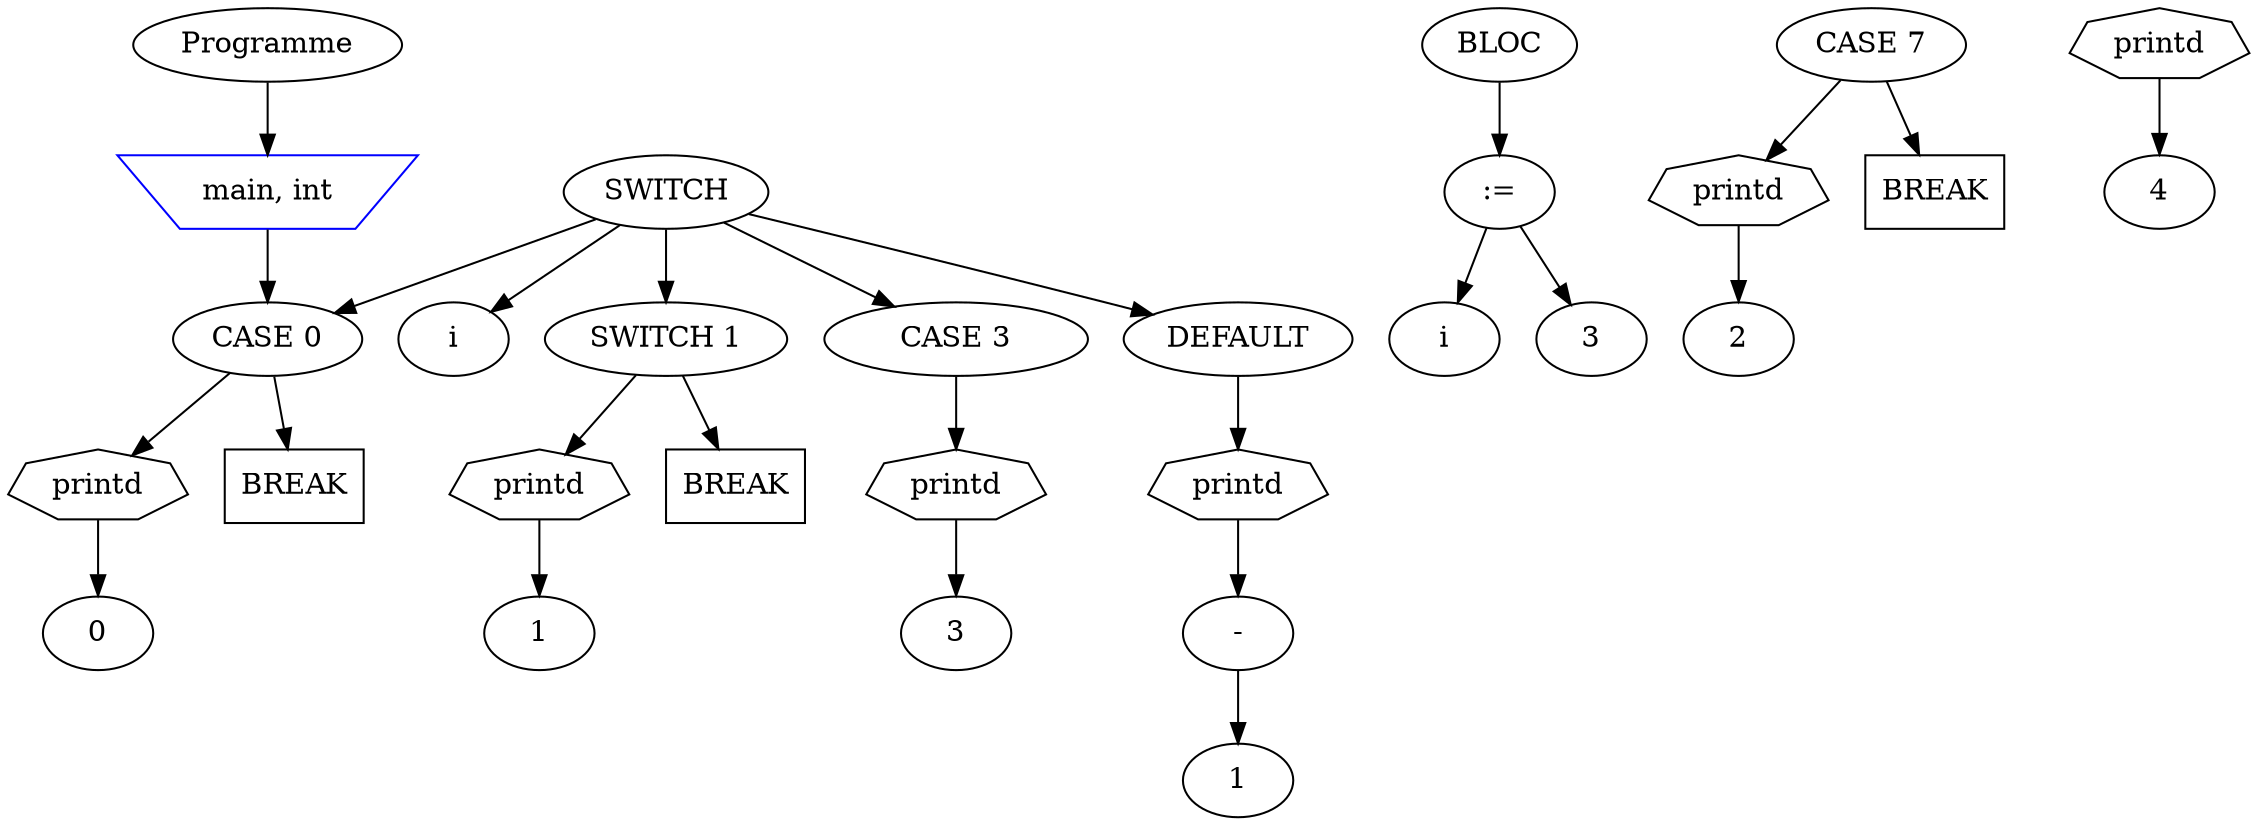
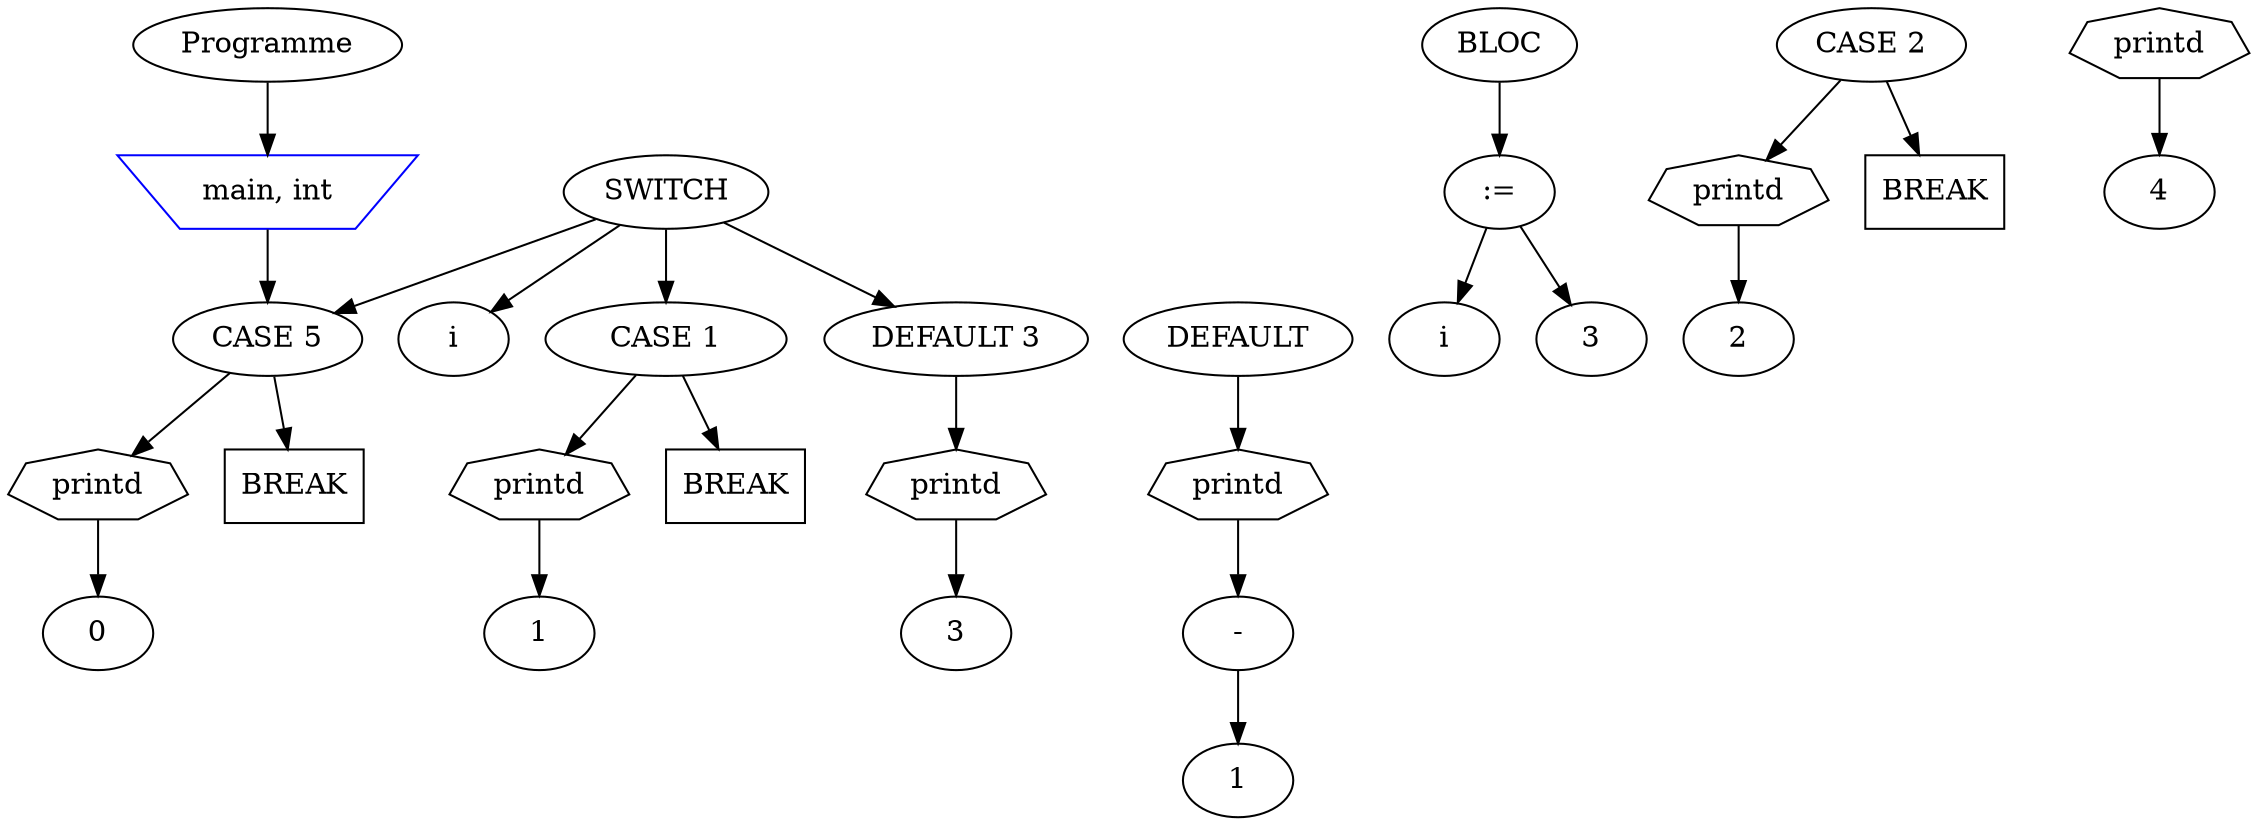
(1871, 45) -> (1871, 45)
(941, 261) -> none
(268, 339) -> (268, 339)
(666, 339) -> (666, 339)
(956, 339) -> (956, 339)
